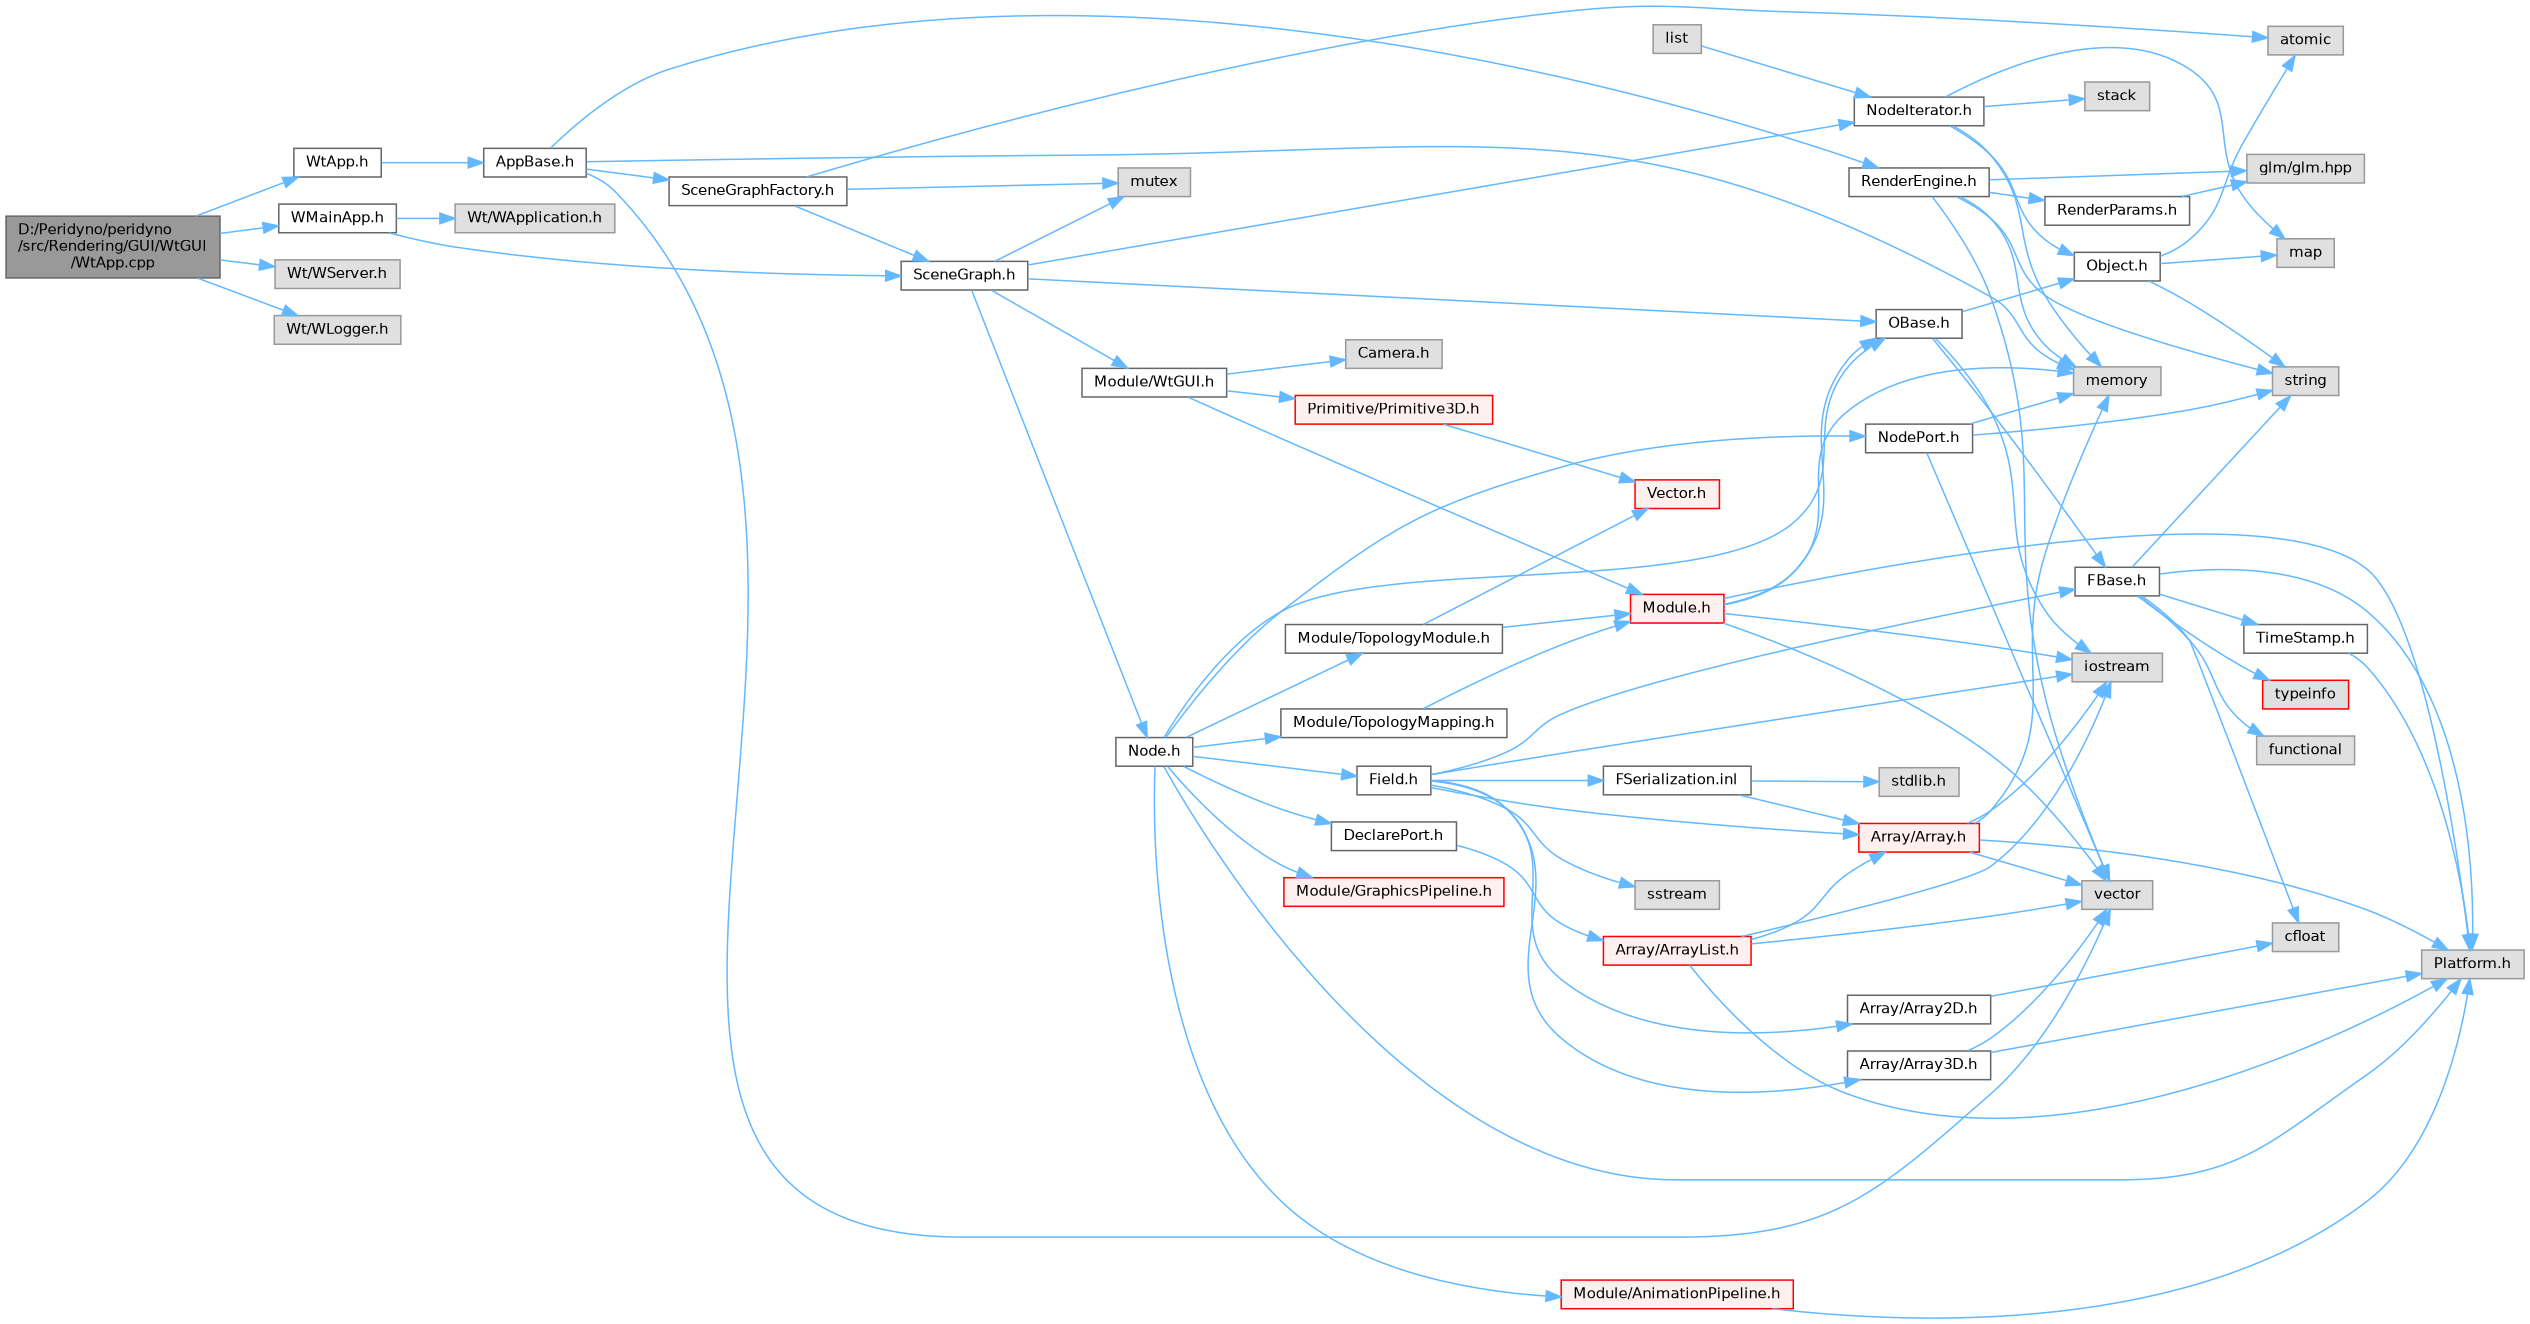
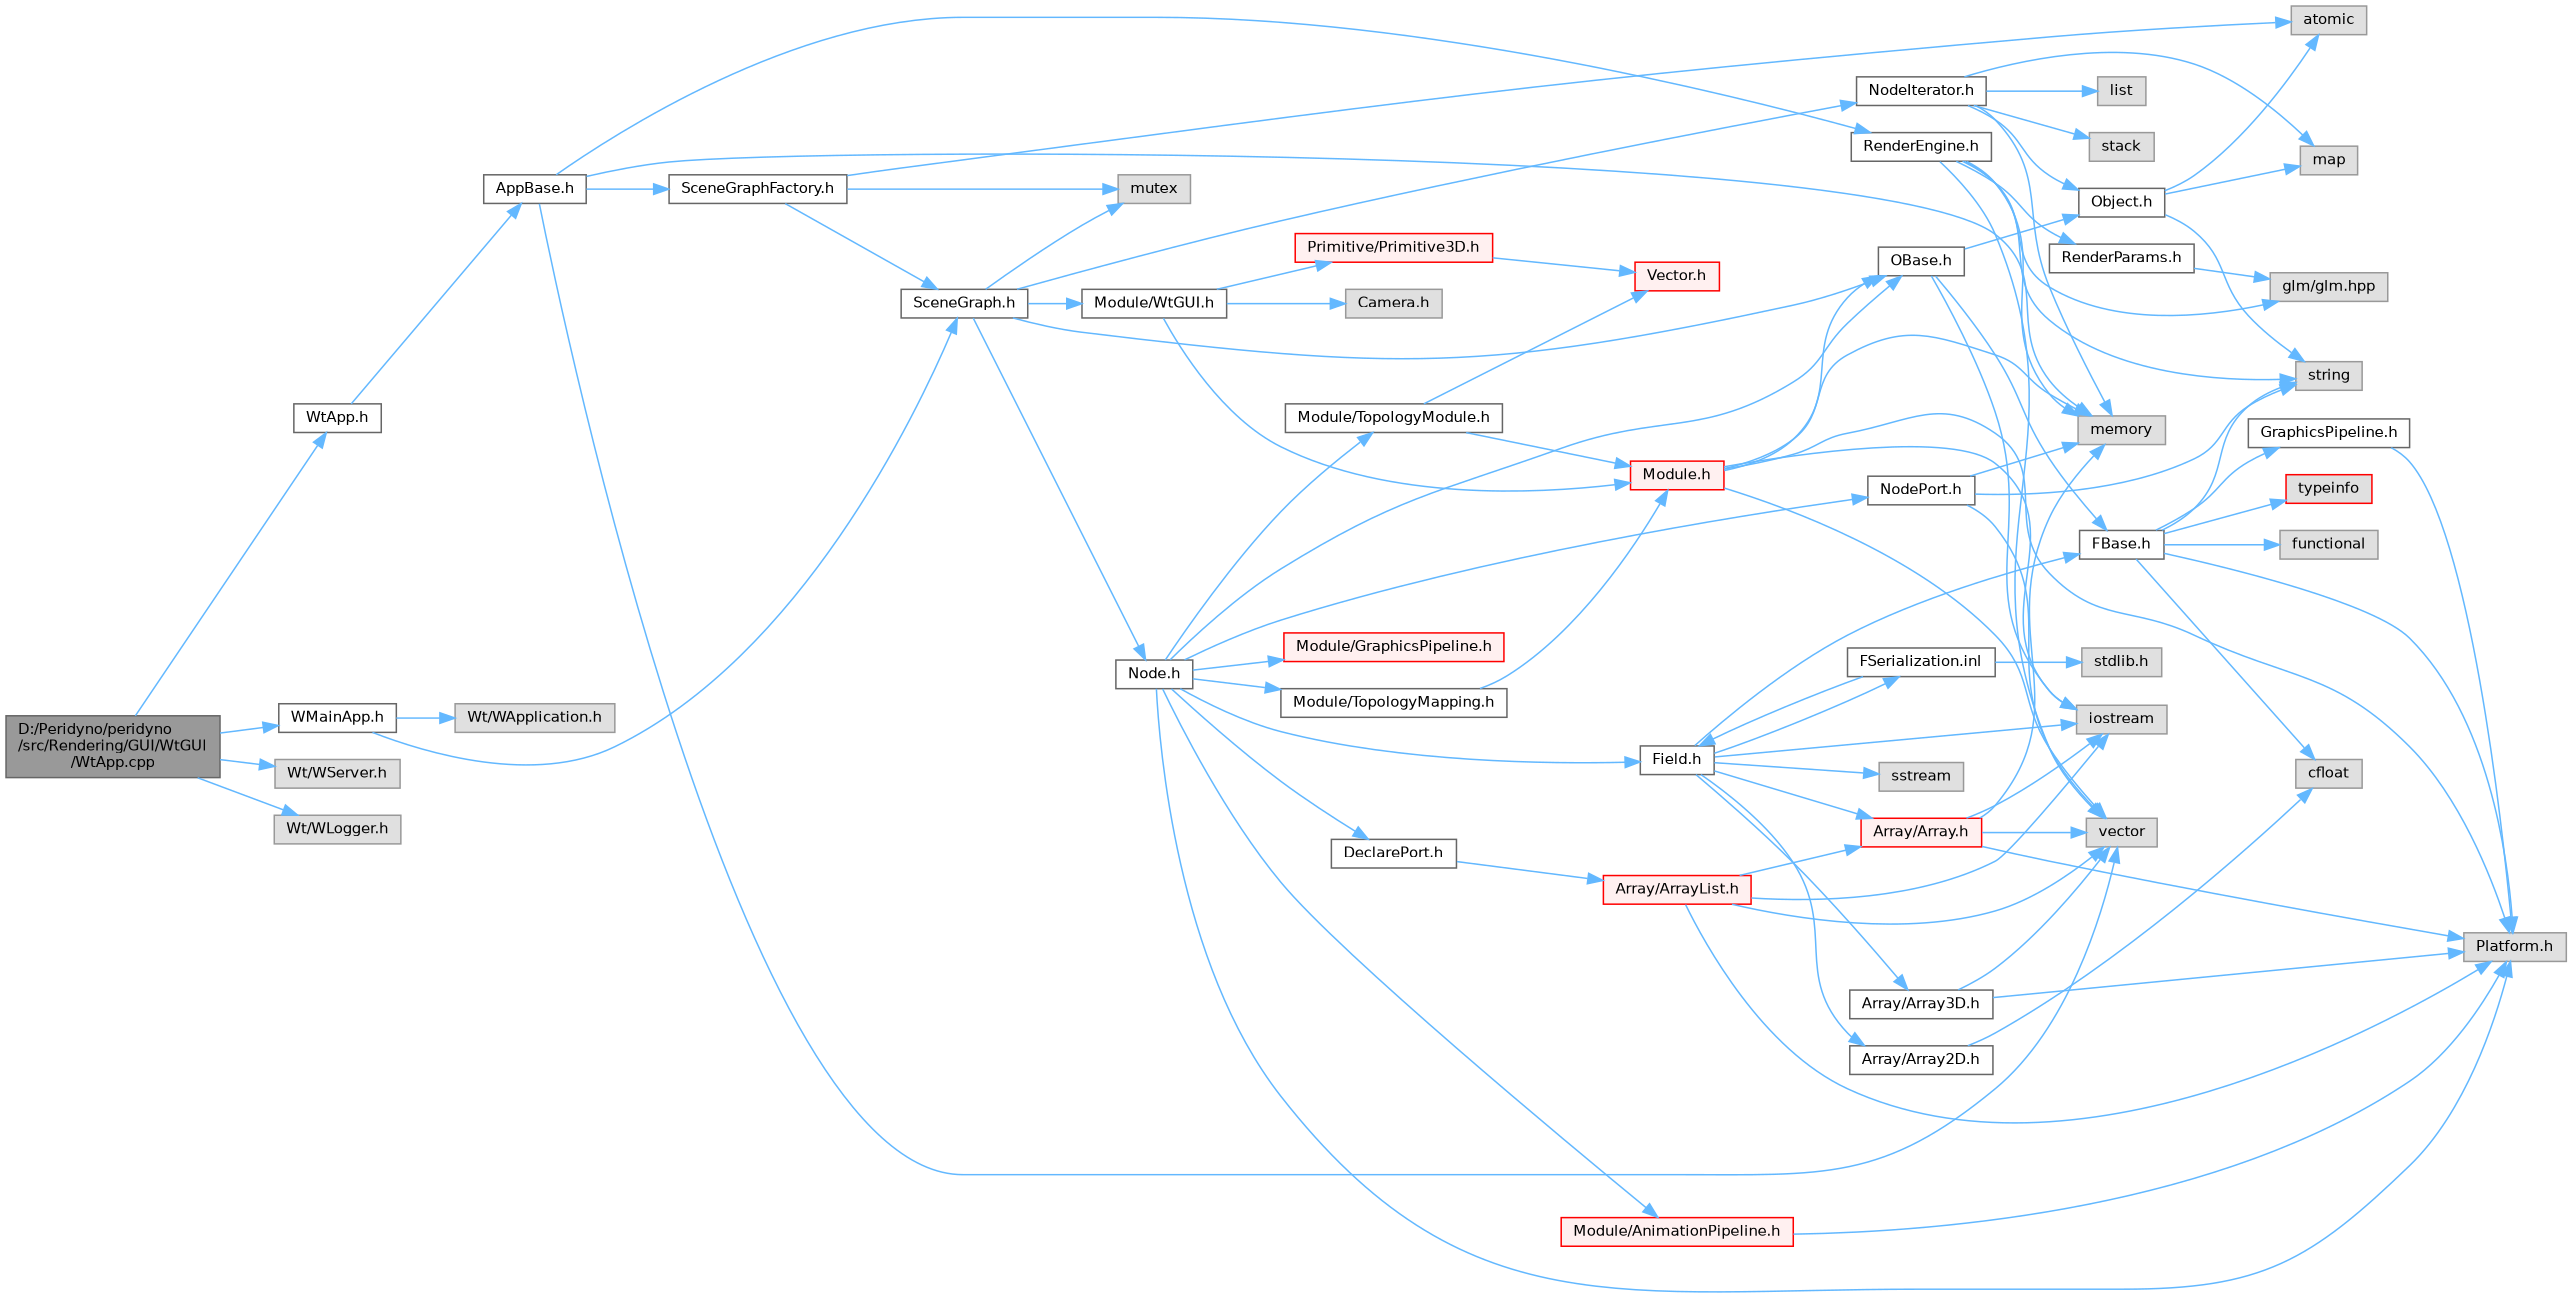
(1778, 69) -> (2034, 91)
(2306, 639) -> (2329, 433)
(1791, 807) -> (1787, 706)
